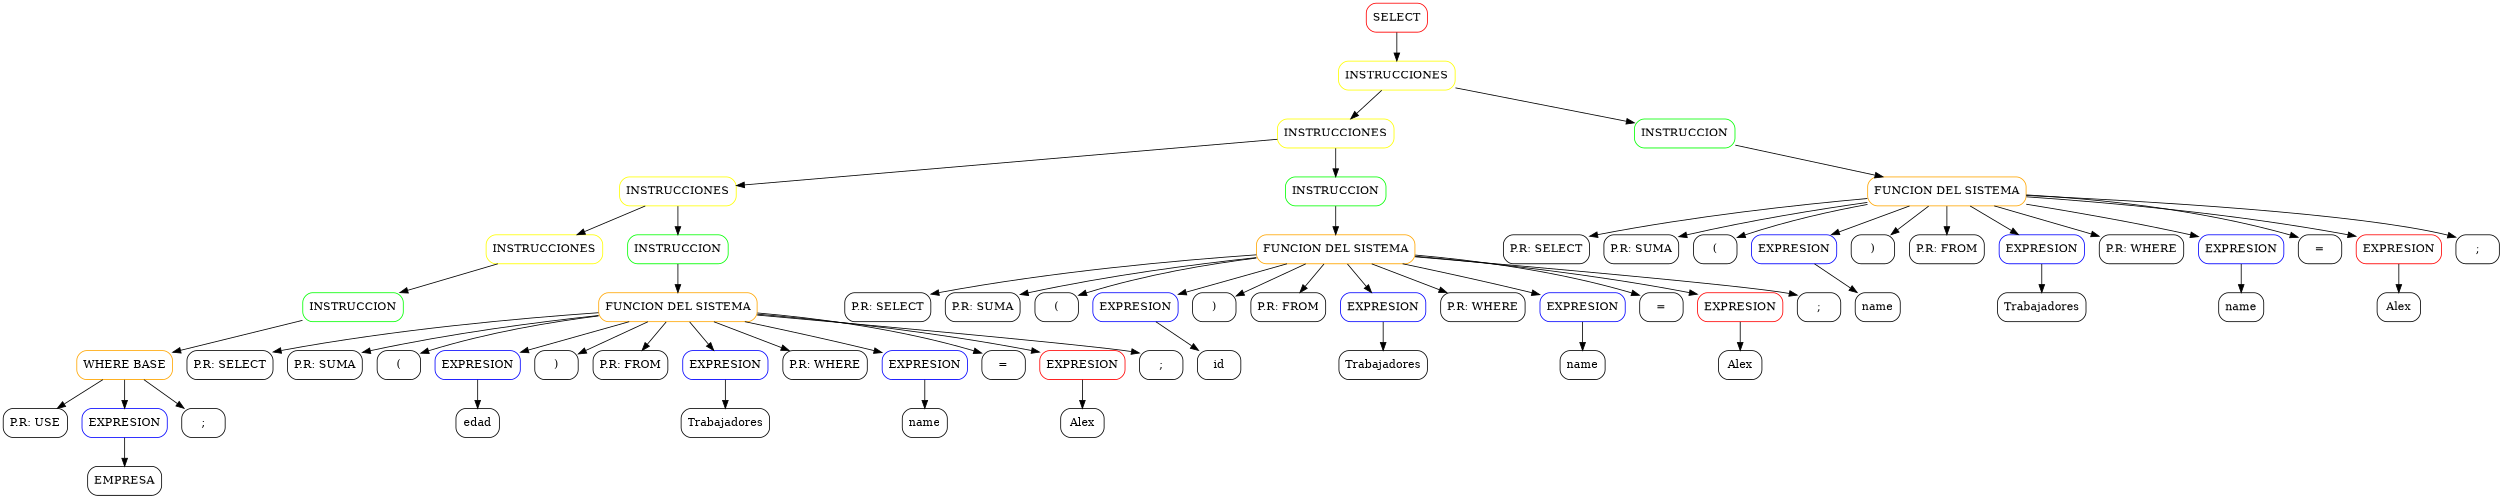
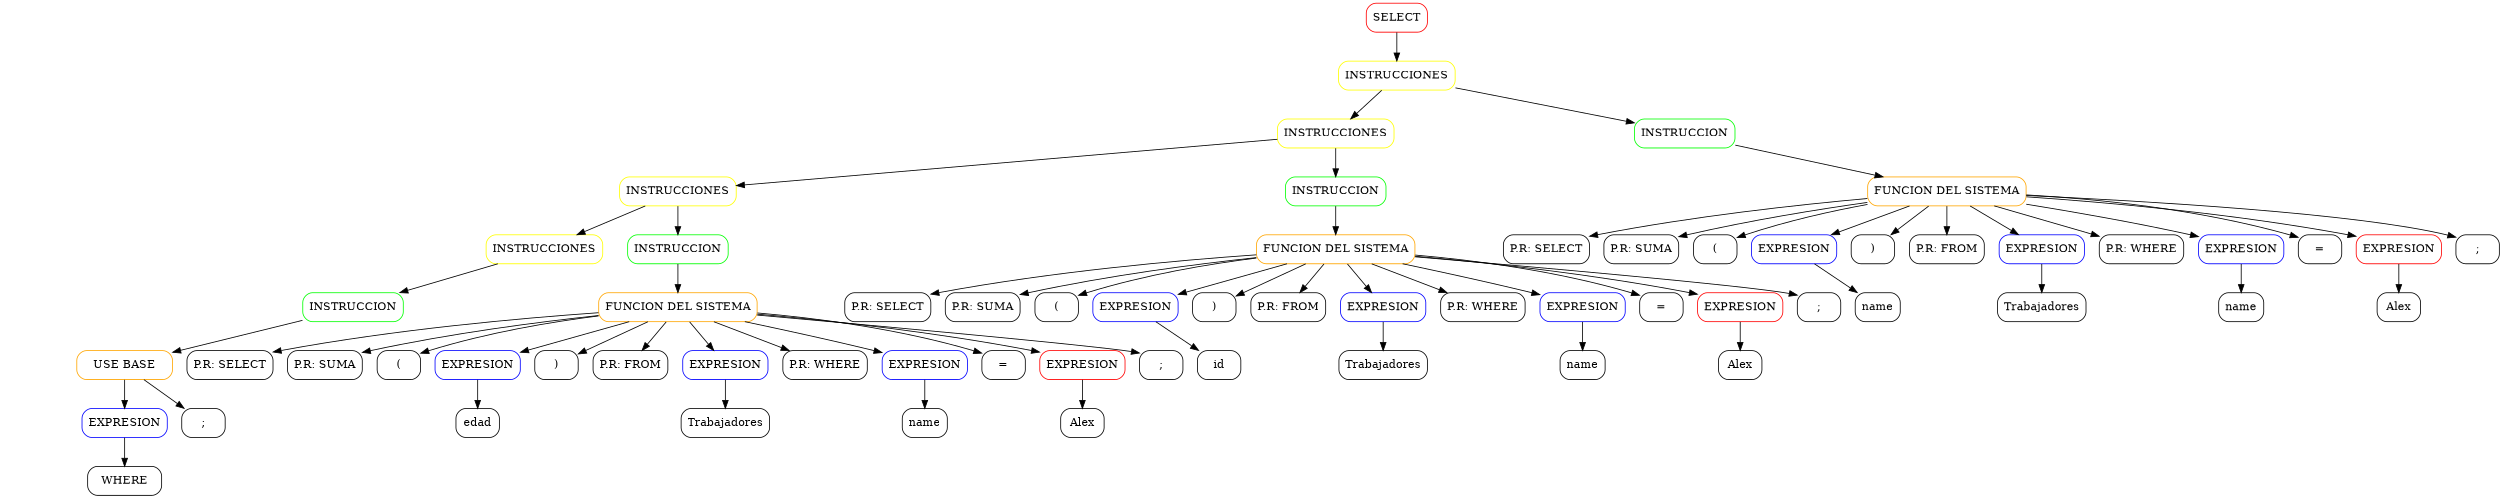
(125, 365) -> (125, 365)
(35, 423) -> none
(125, 481) -> (125, 481)
